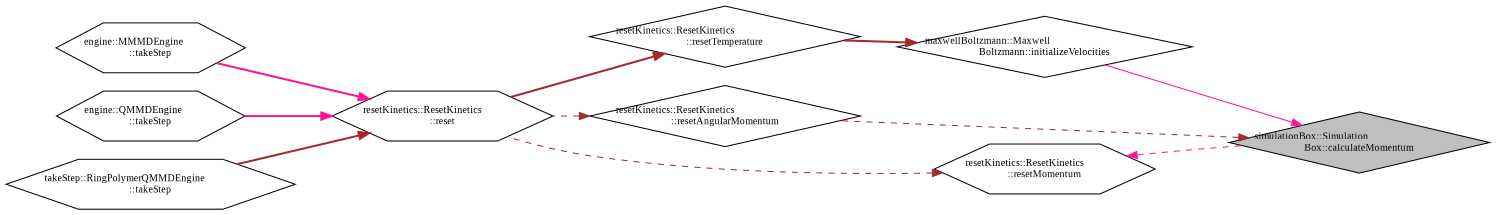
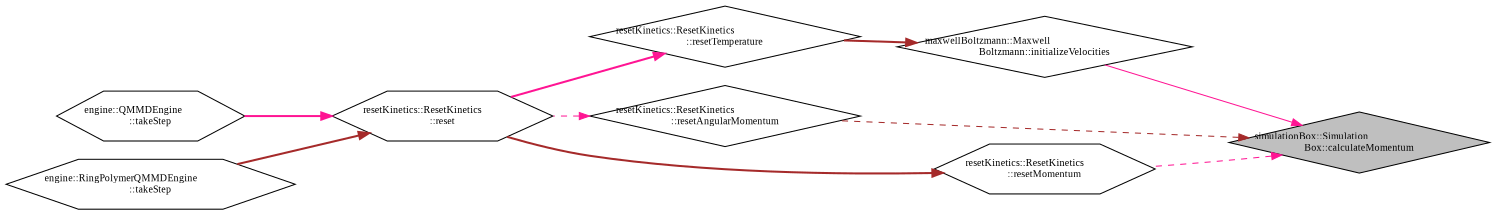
(151, 48) -> none
(583, 77) -> (583, 77)
(566, 116) -> (566, 116)
(1190, 150) -> (1211, 162)
(718, 169) -> (718, 169)
(151, 184) -> (151, 184)
